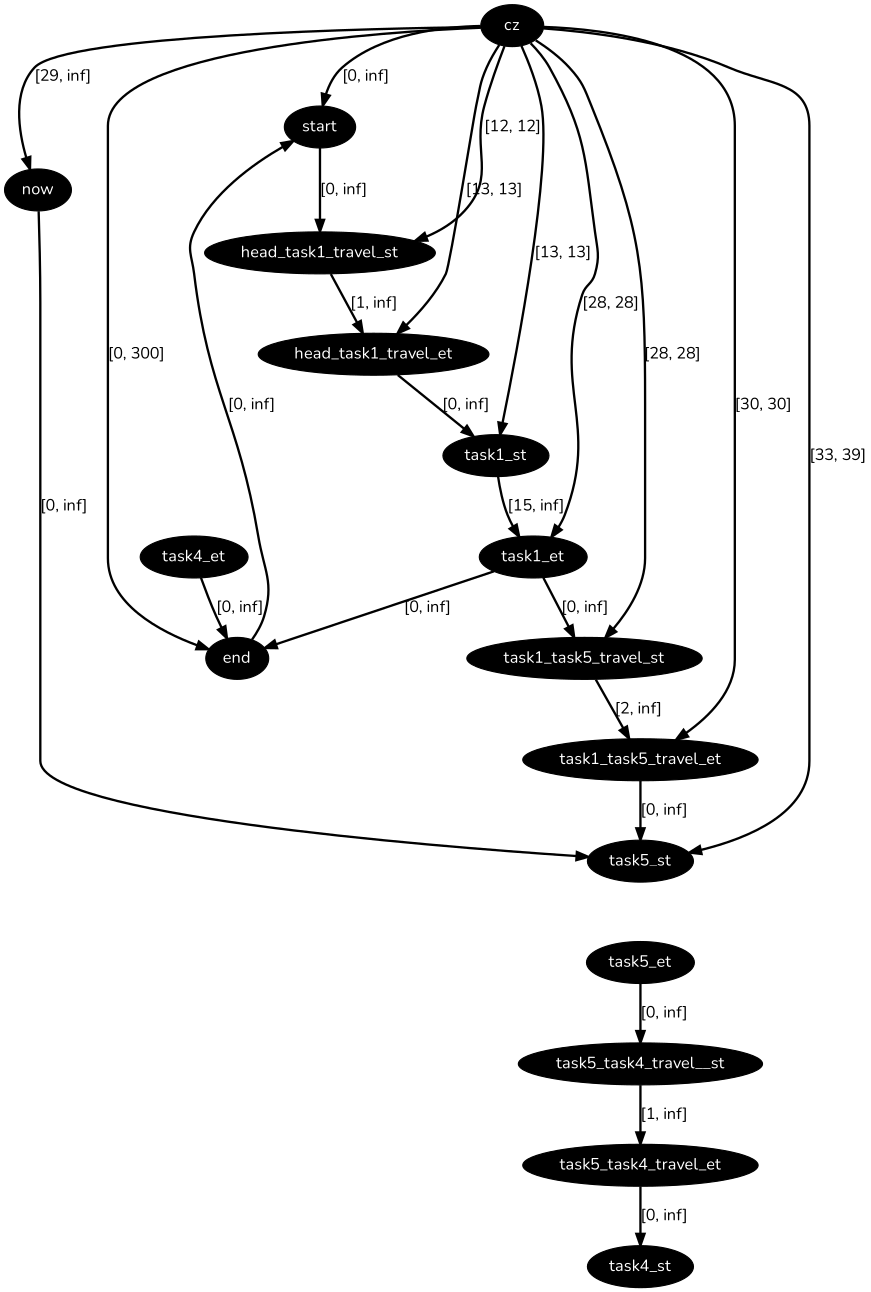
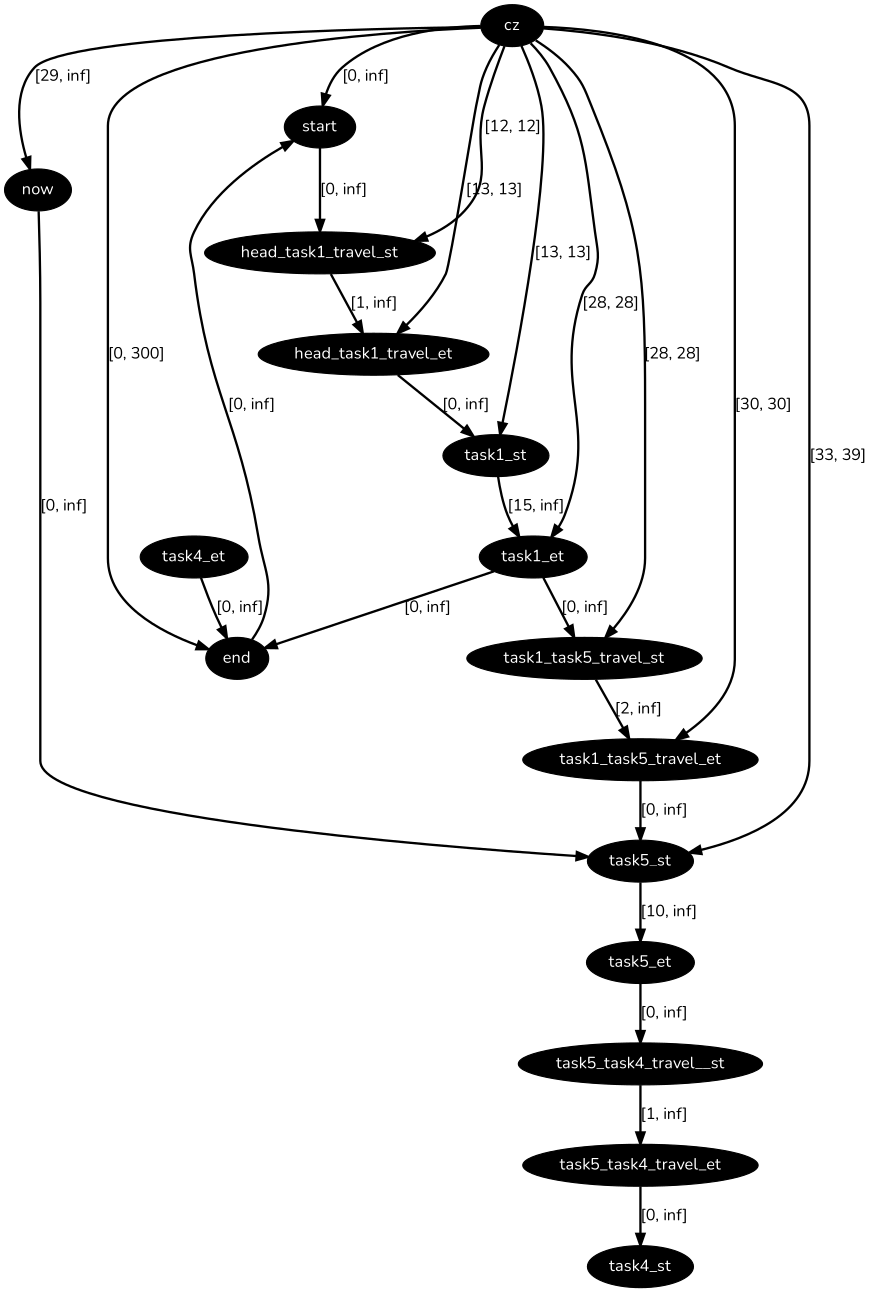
none -> (640, 906)
